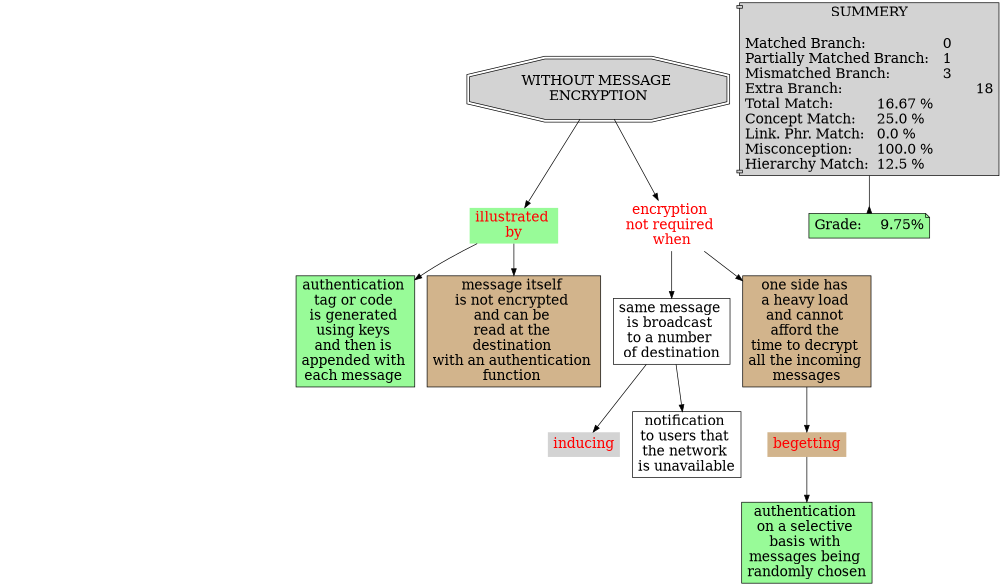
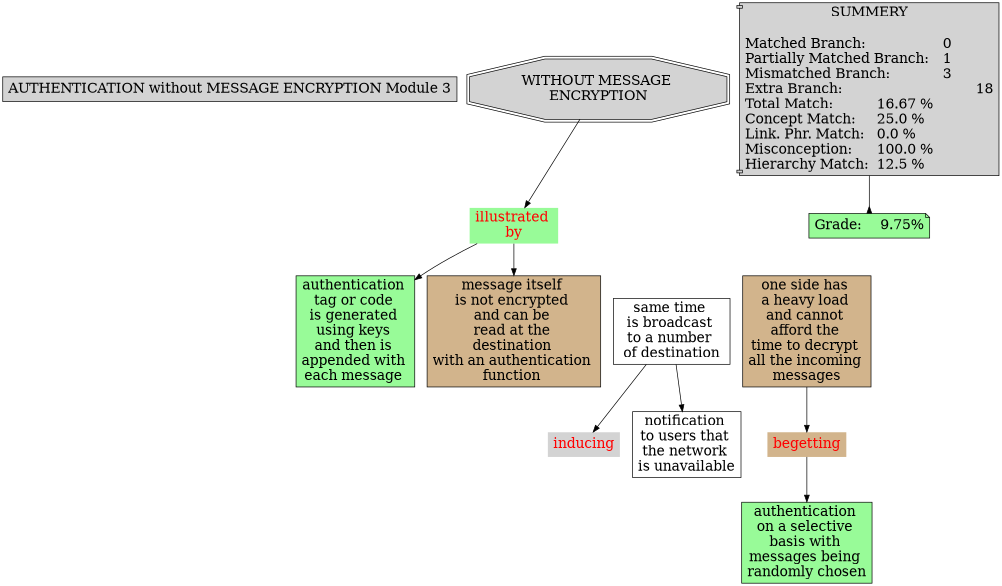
none -> (230, 89)
(672, 226) -> none
(672, 331) -> (672, 331)
